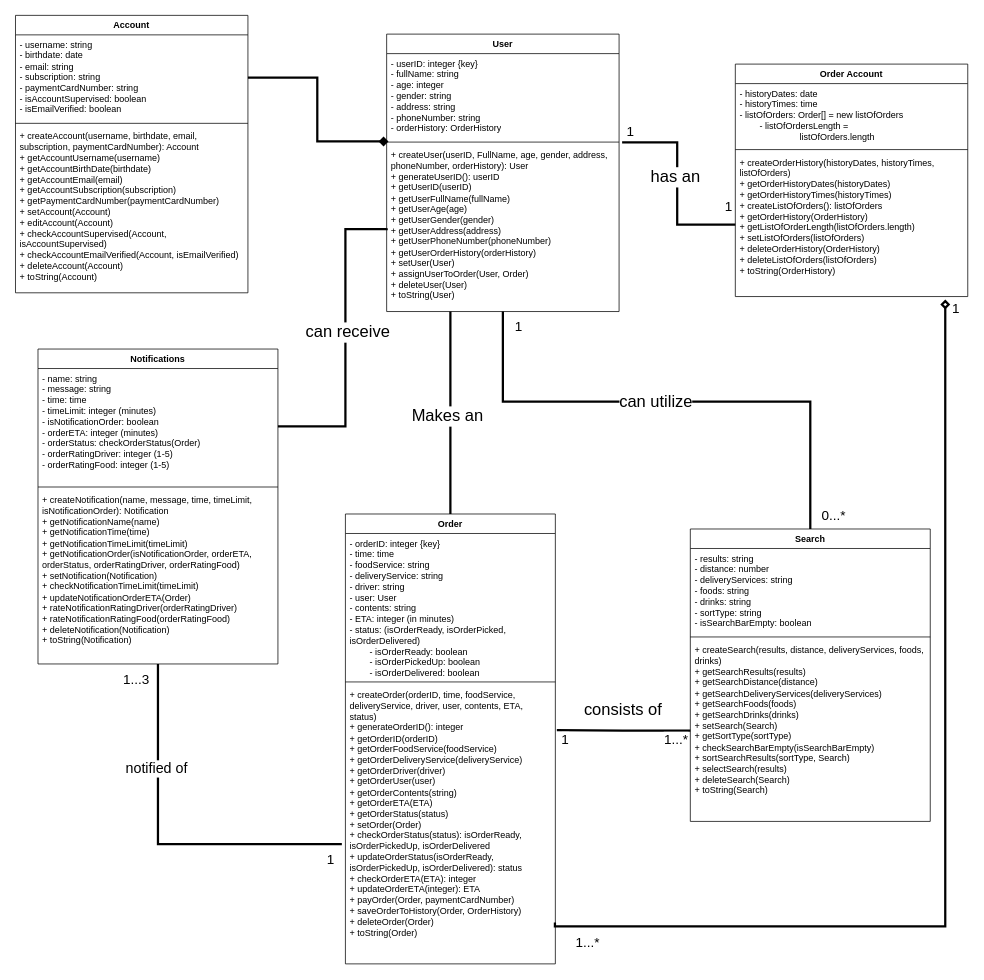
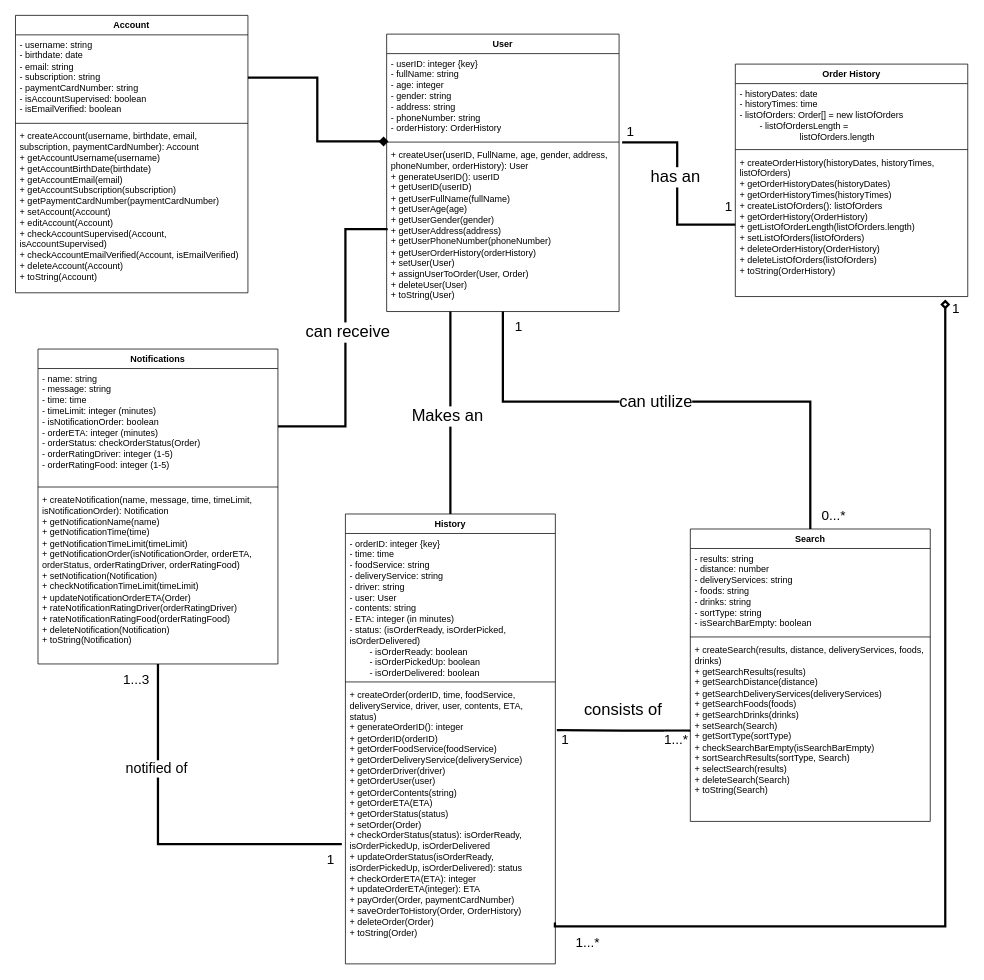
(852, 75) -> (852, 75)
(450, 525) -> (450, 525)
